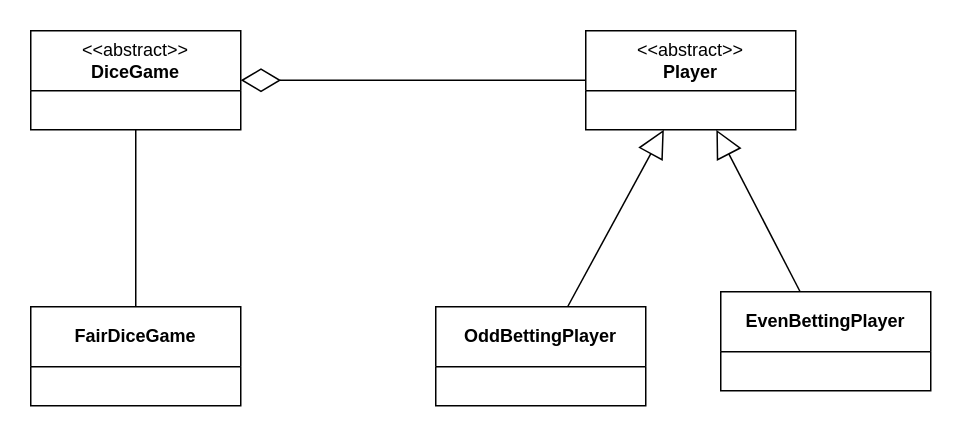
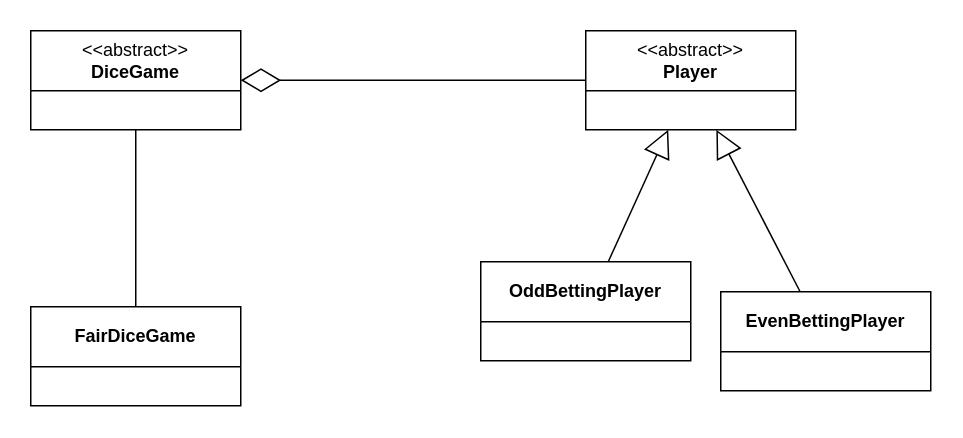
(541, 356) -> (586, 311)
